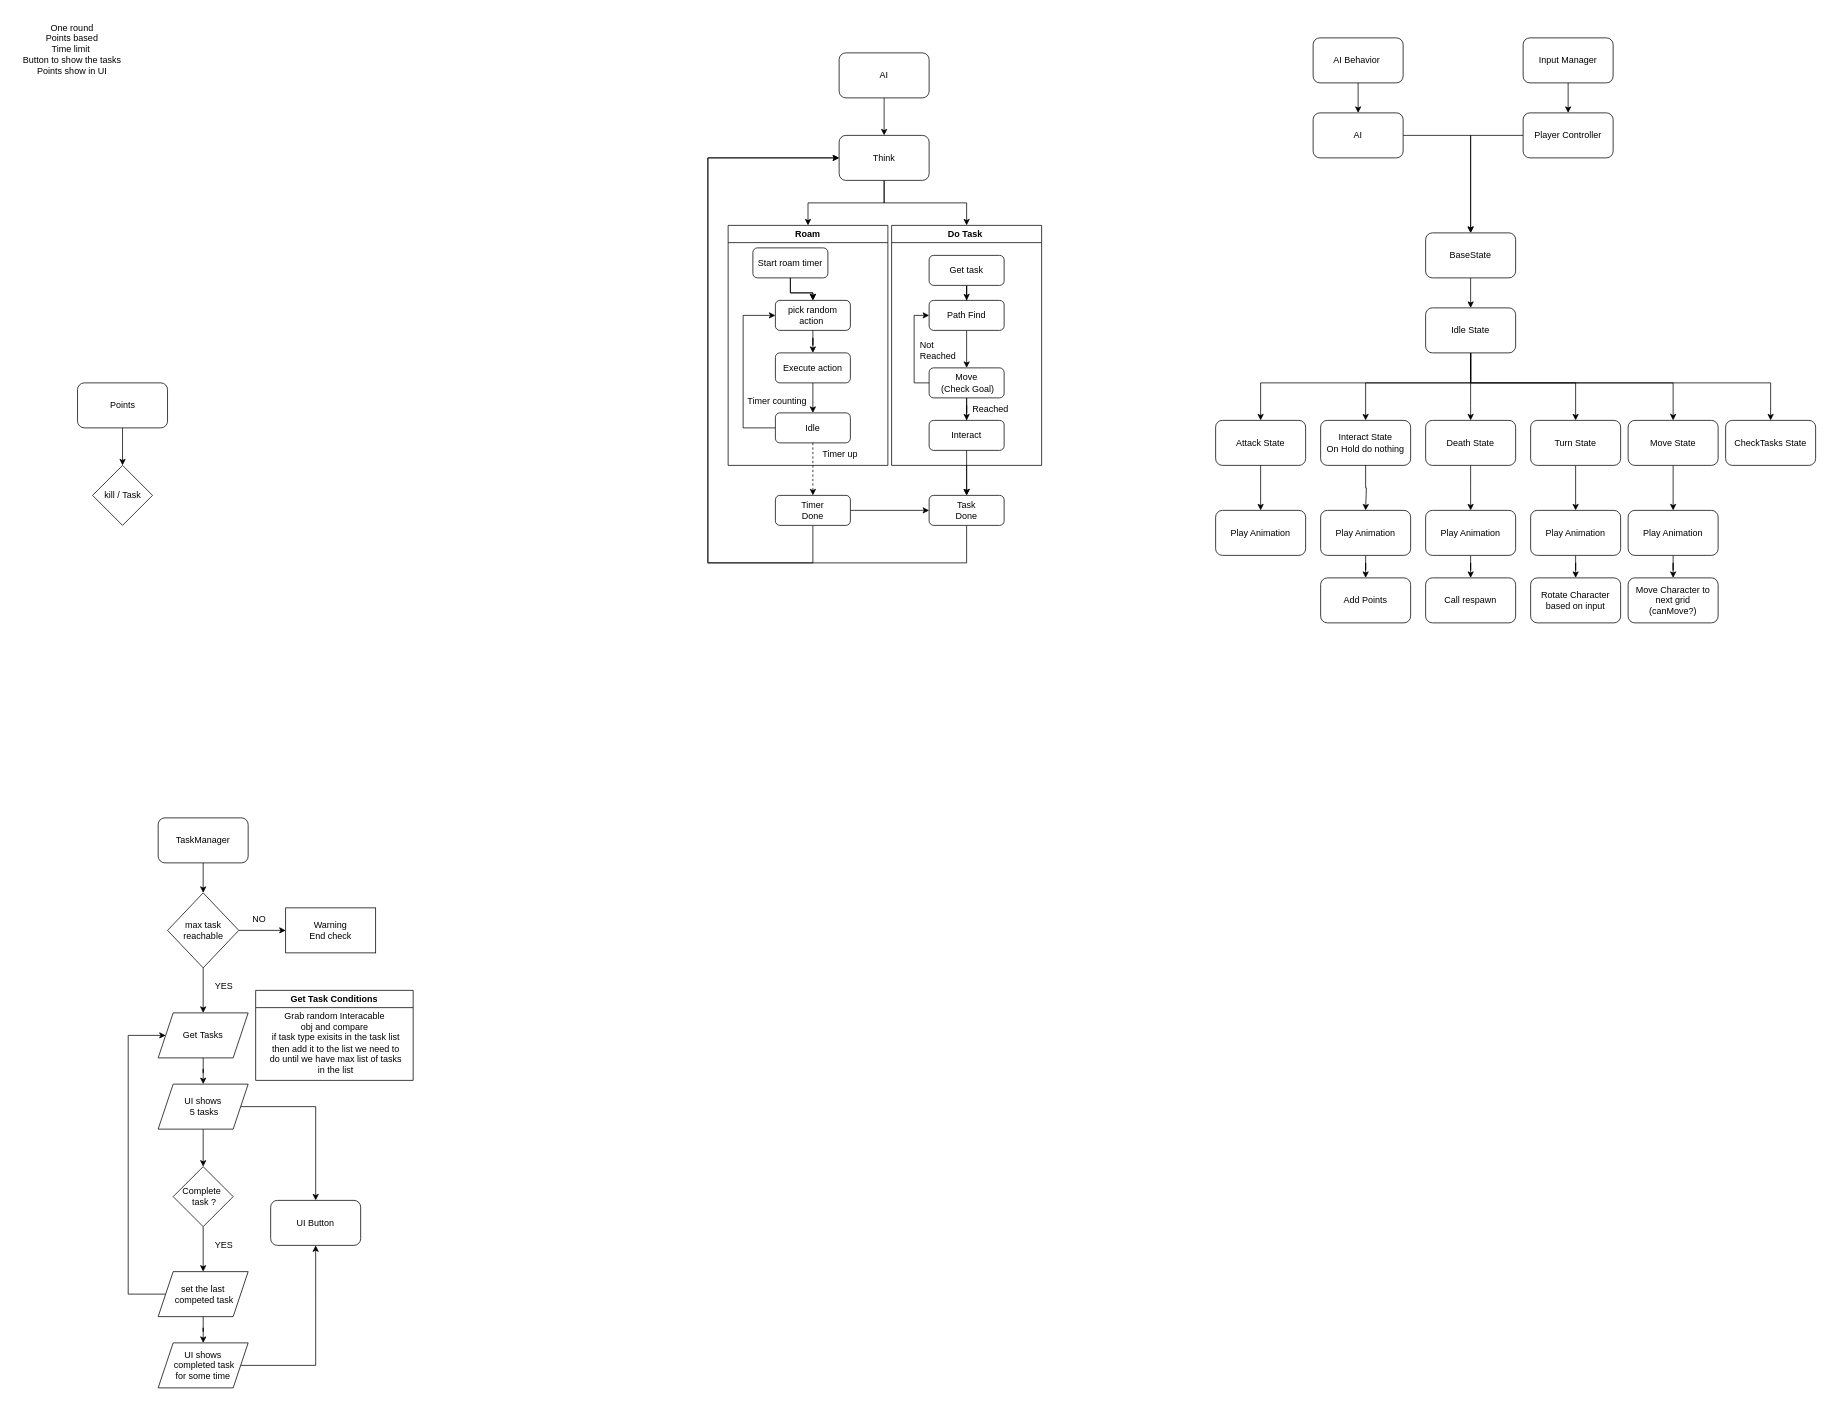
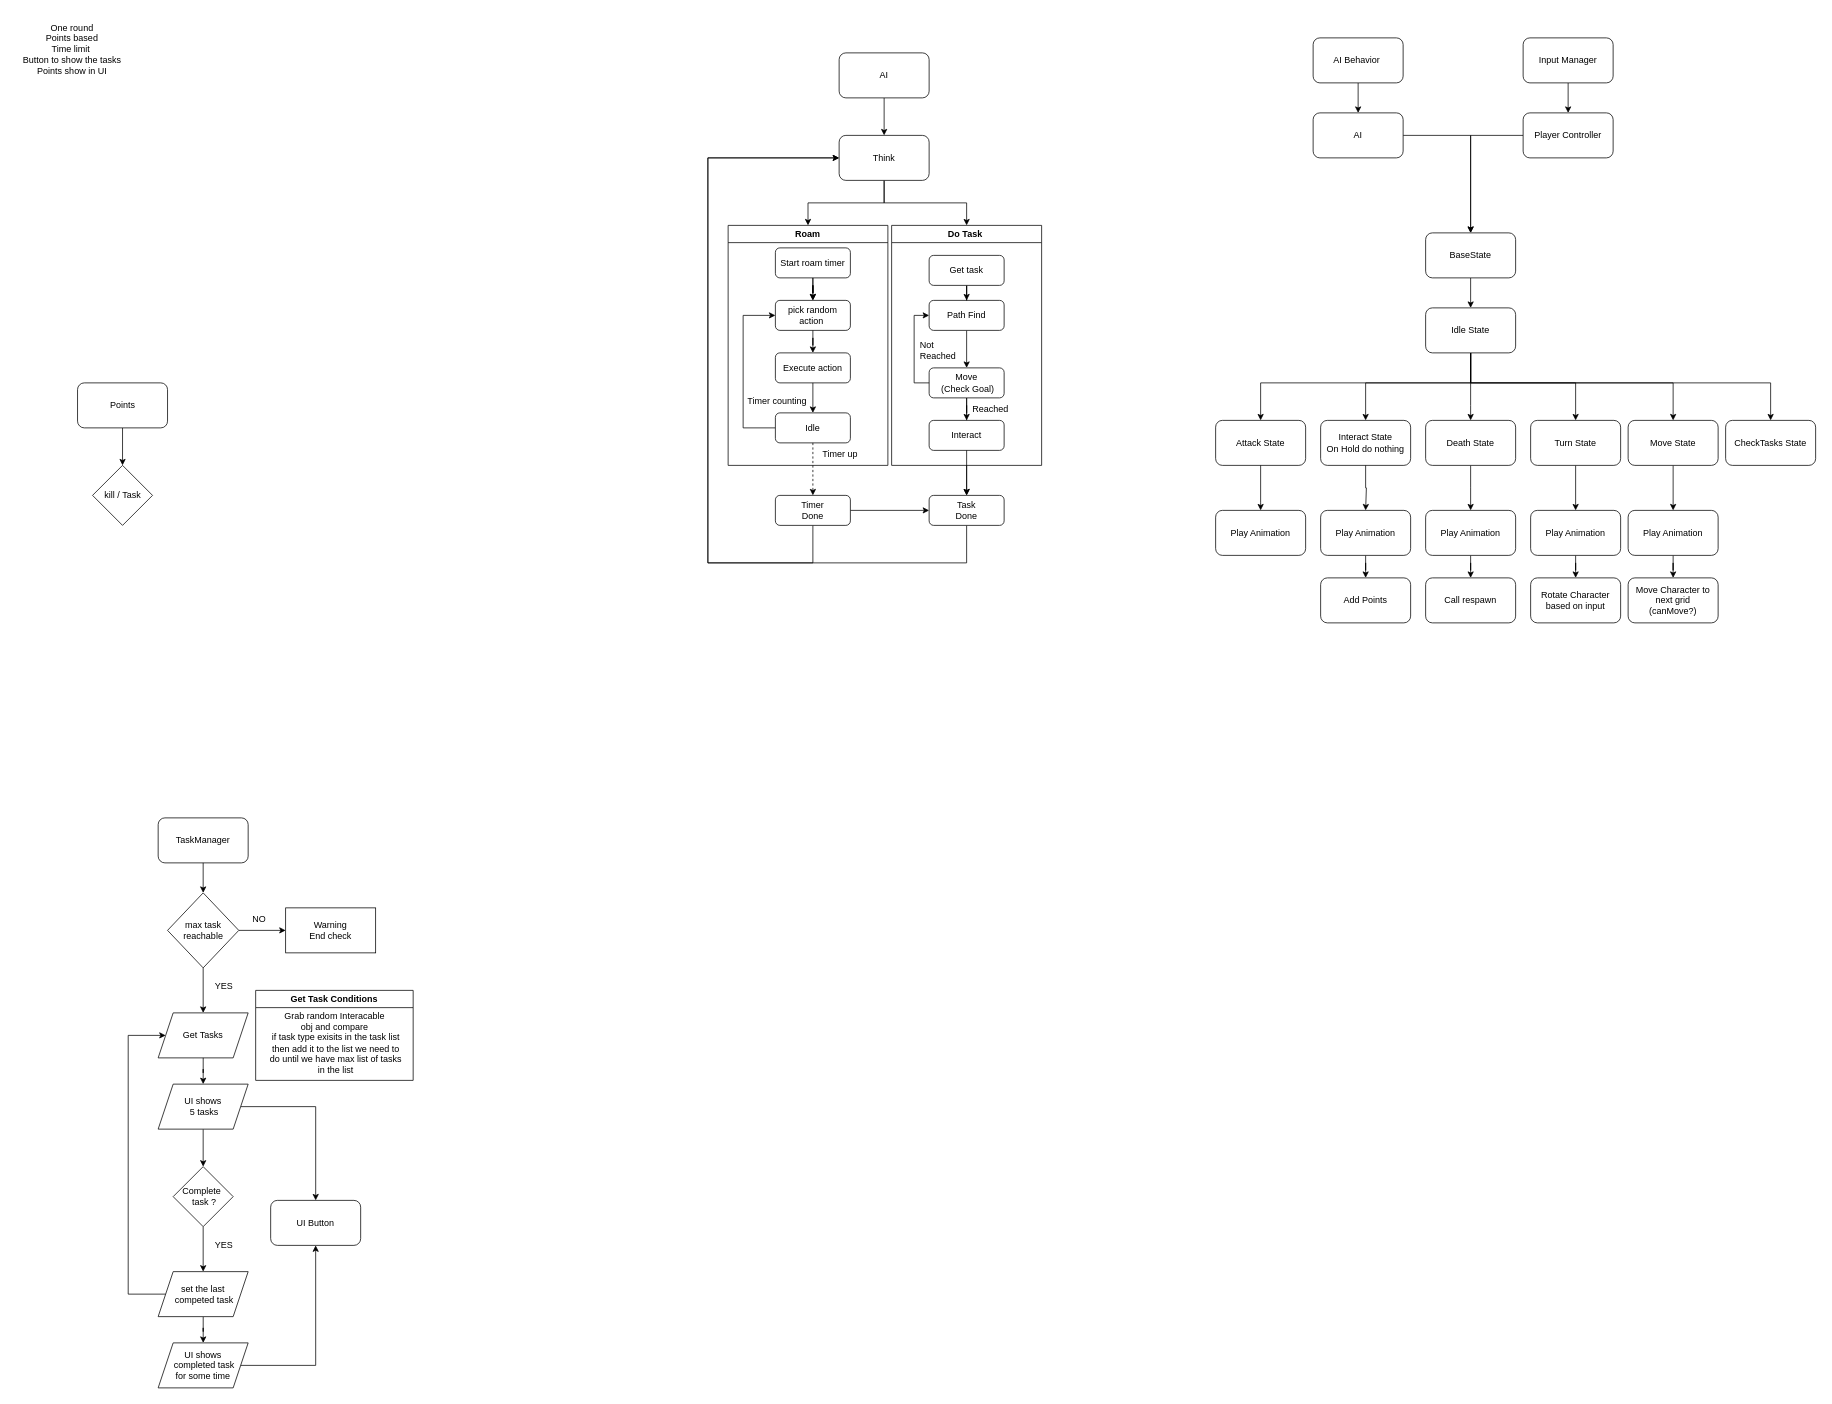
(790, 263) -> (813, 263)
